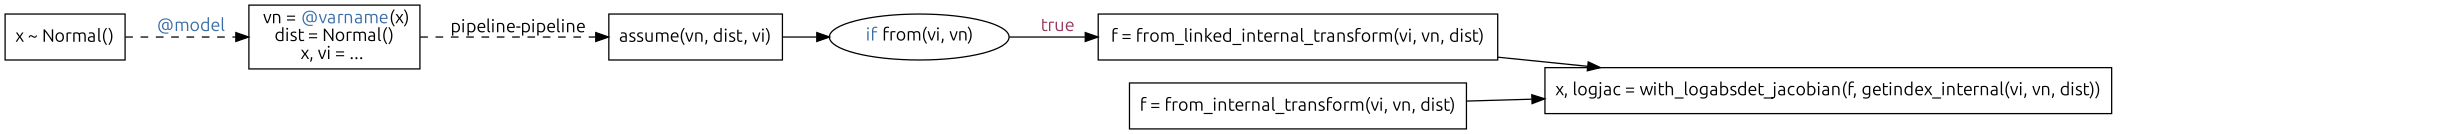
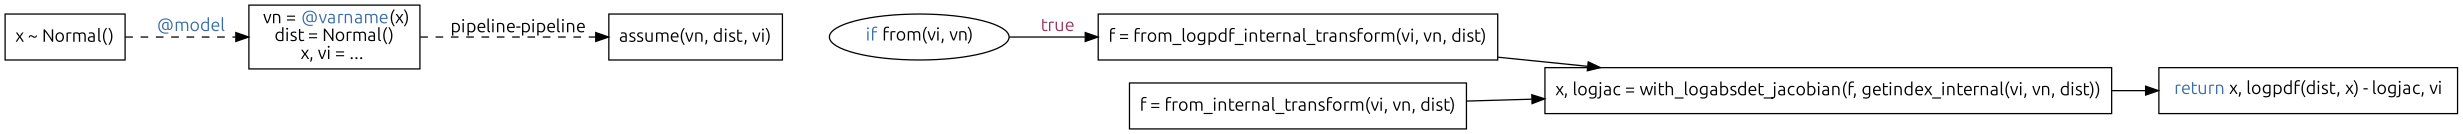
(800, 37) -> none
(1298, 37) -> (1298, 37)
none -> (2308, 91)
